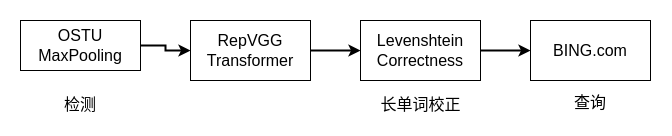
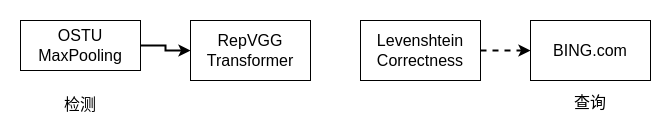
(331, 51) -> none
(501, 51) -> (501, 51)
(421, 105) -> none
